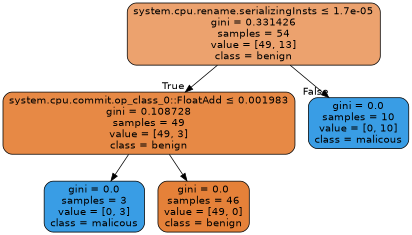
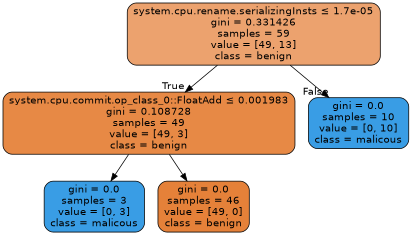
(254, 34) -> (254, 34)
